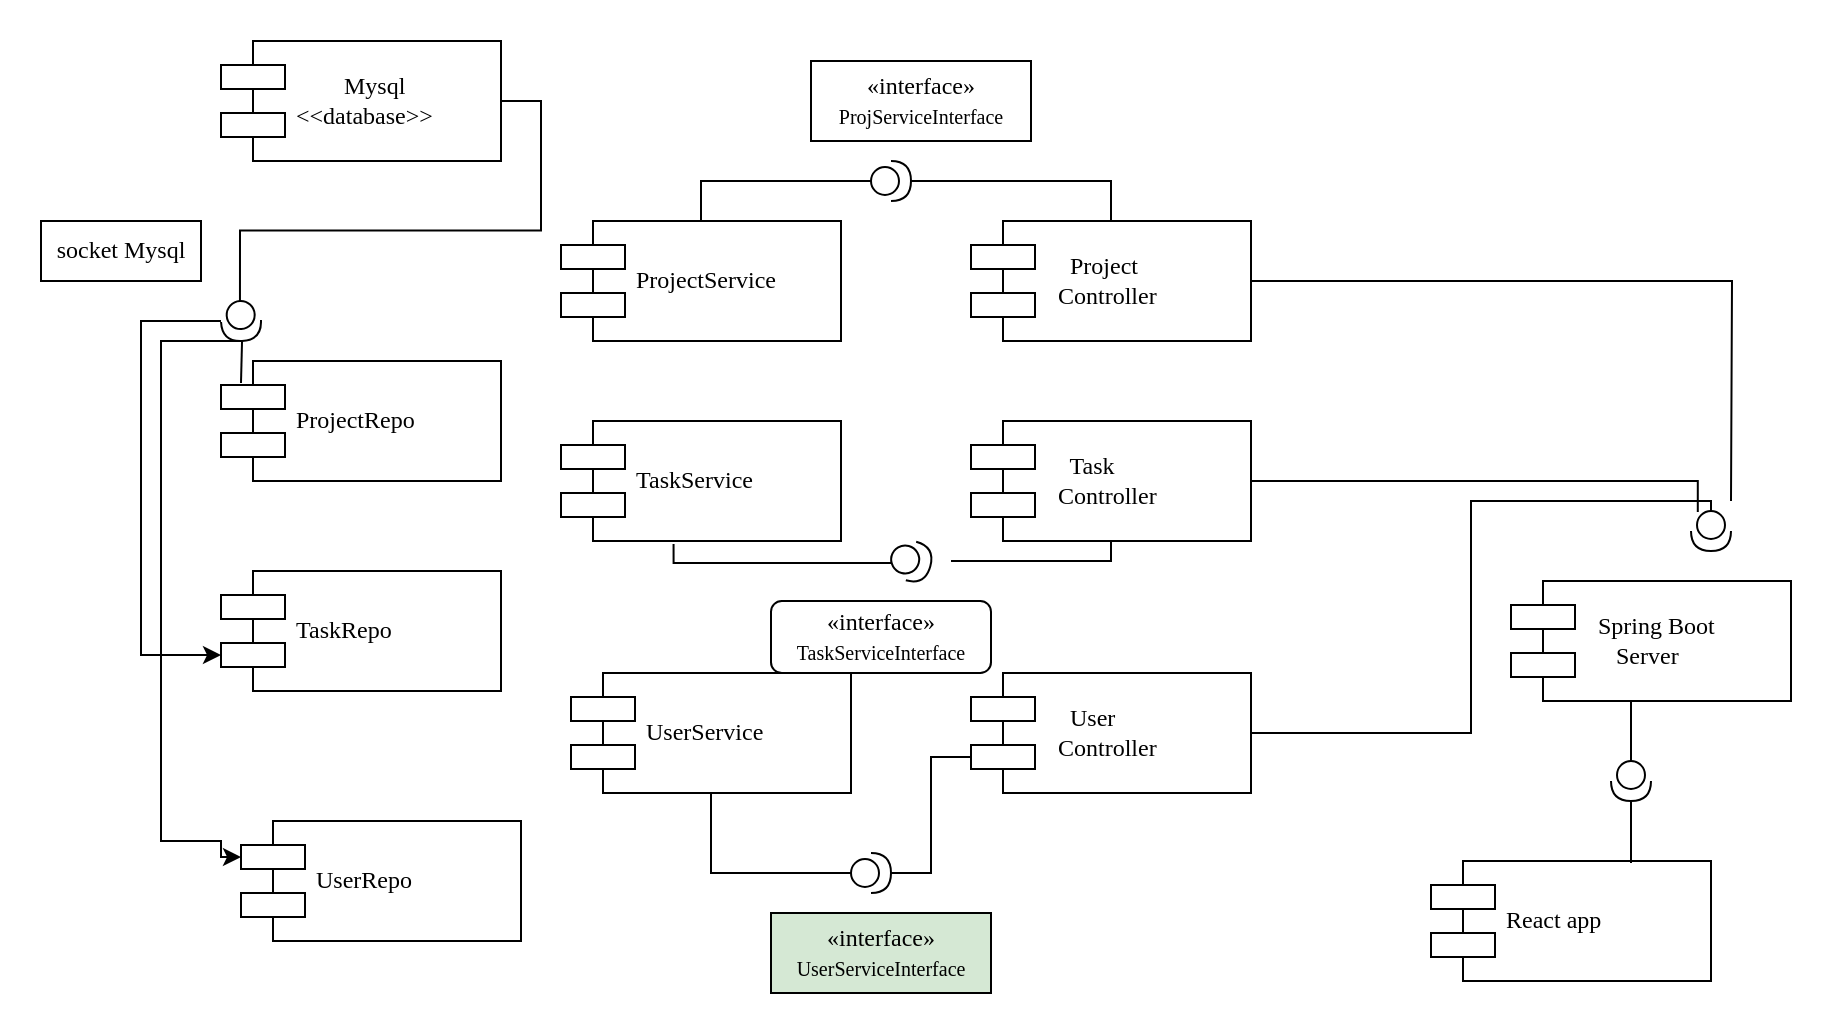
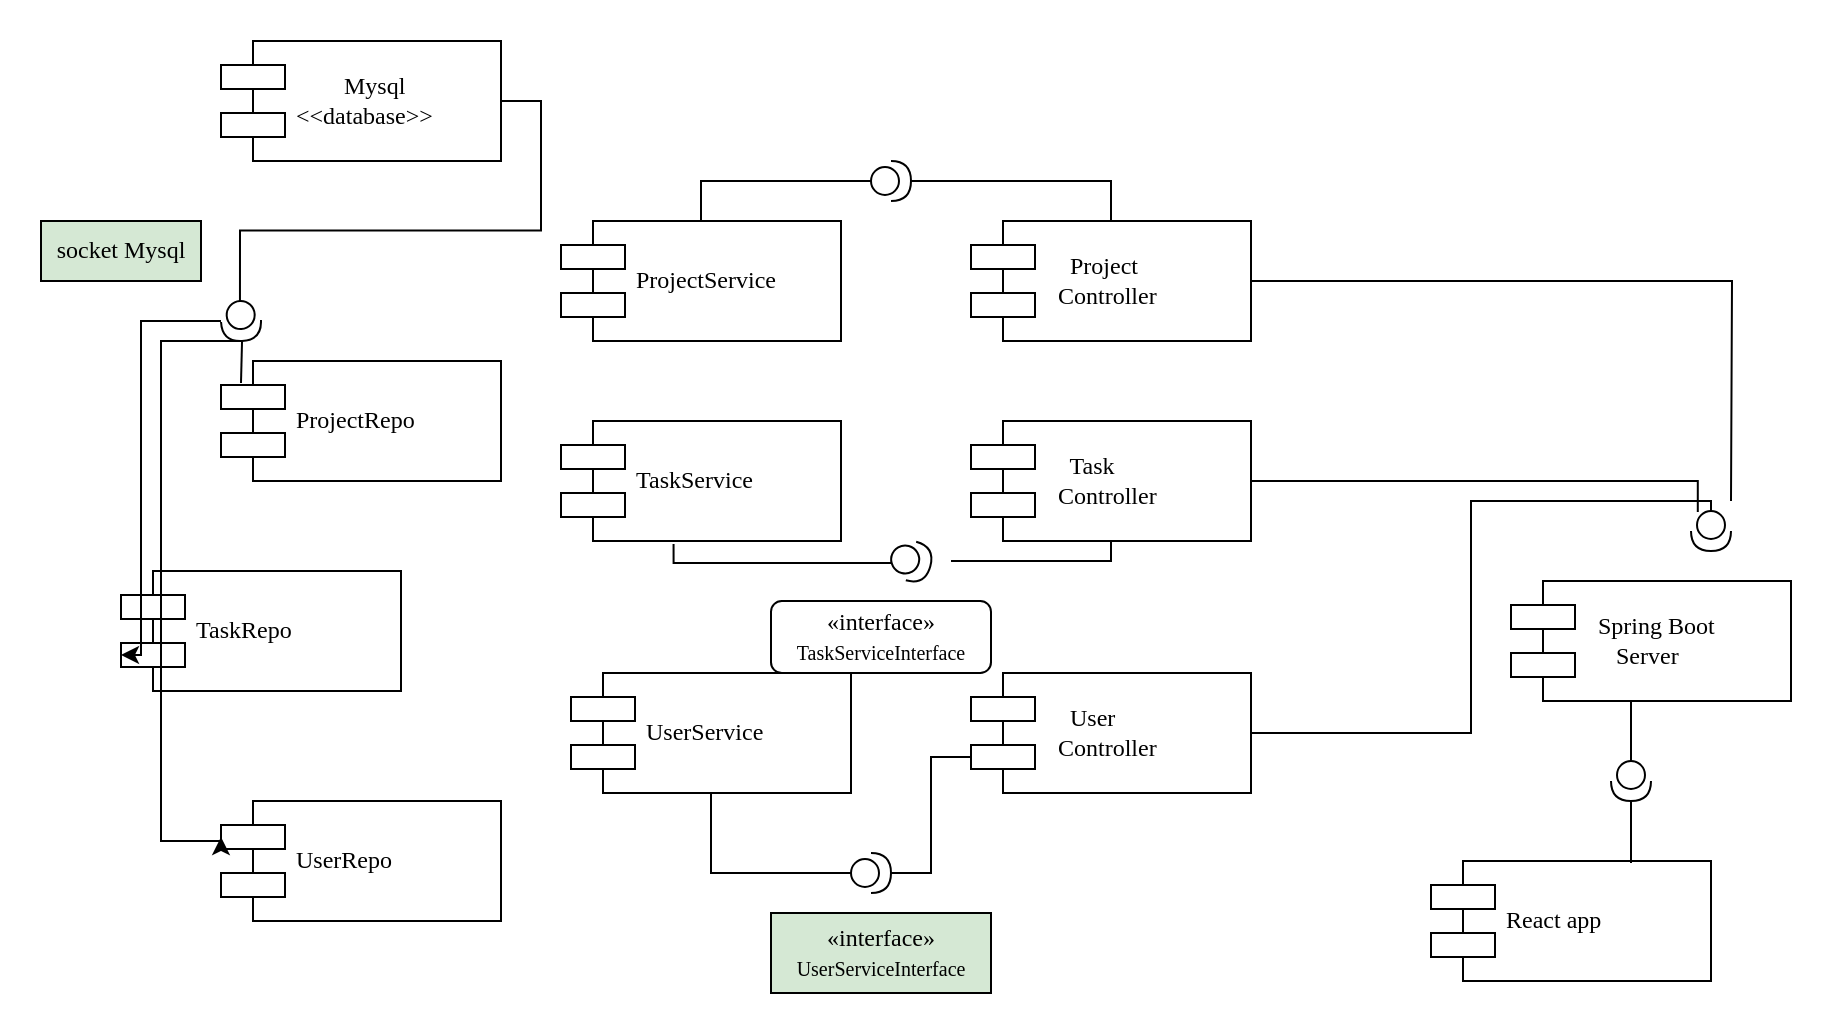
(921, 101) -> none
(121, 251) -> (121, 251)
(361, 631) -> (261, 631)
(381, 881) -> (361, 861)
